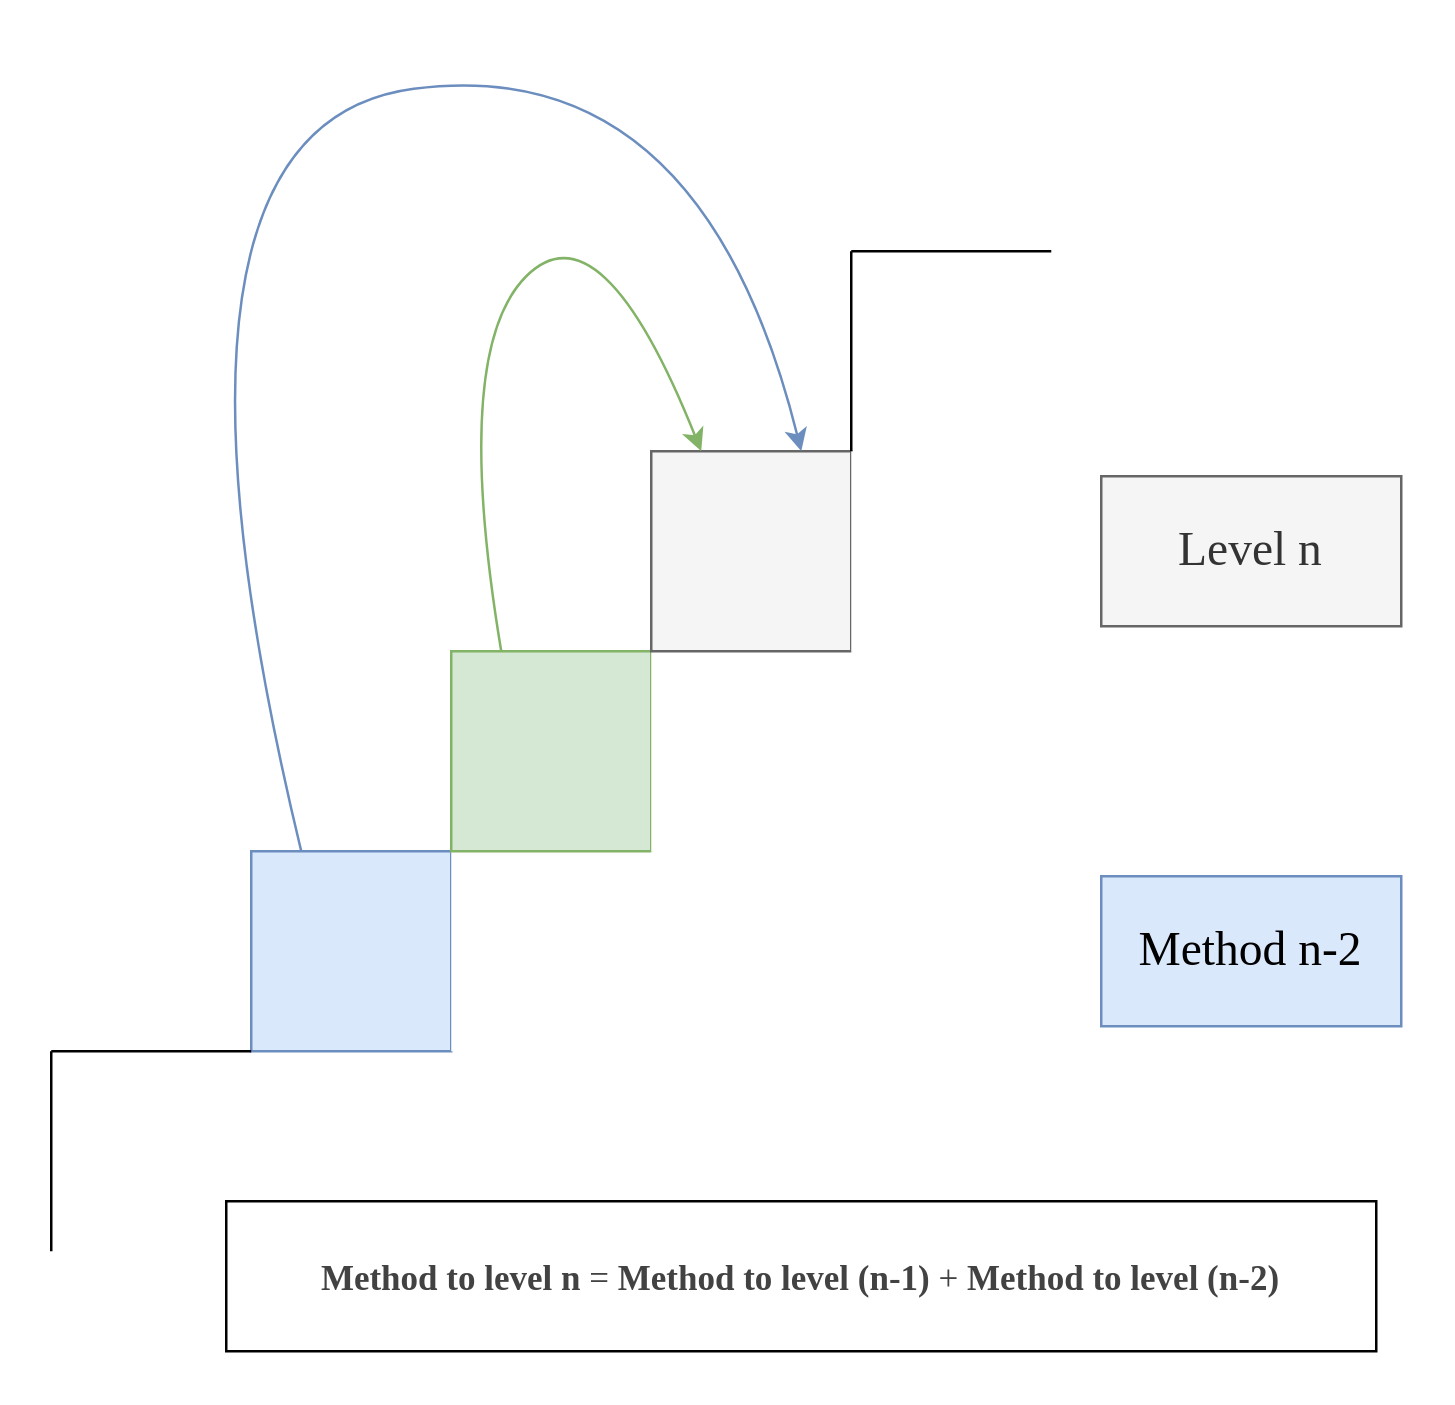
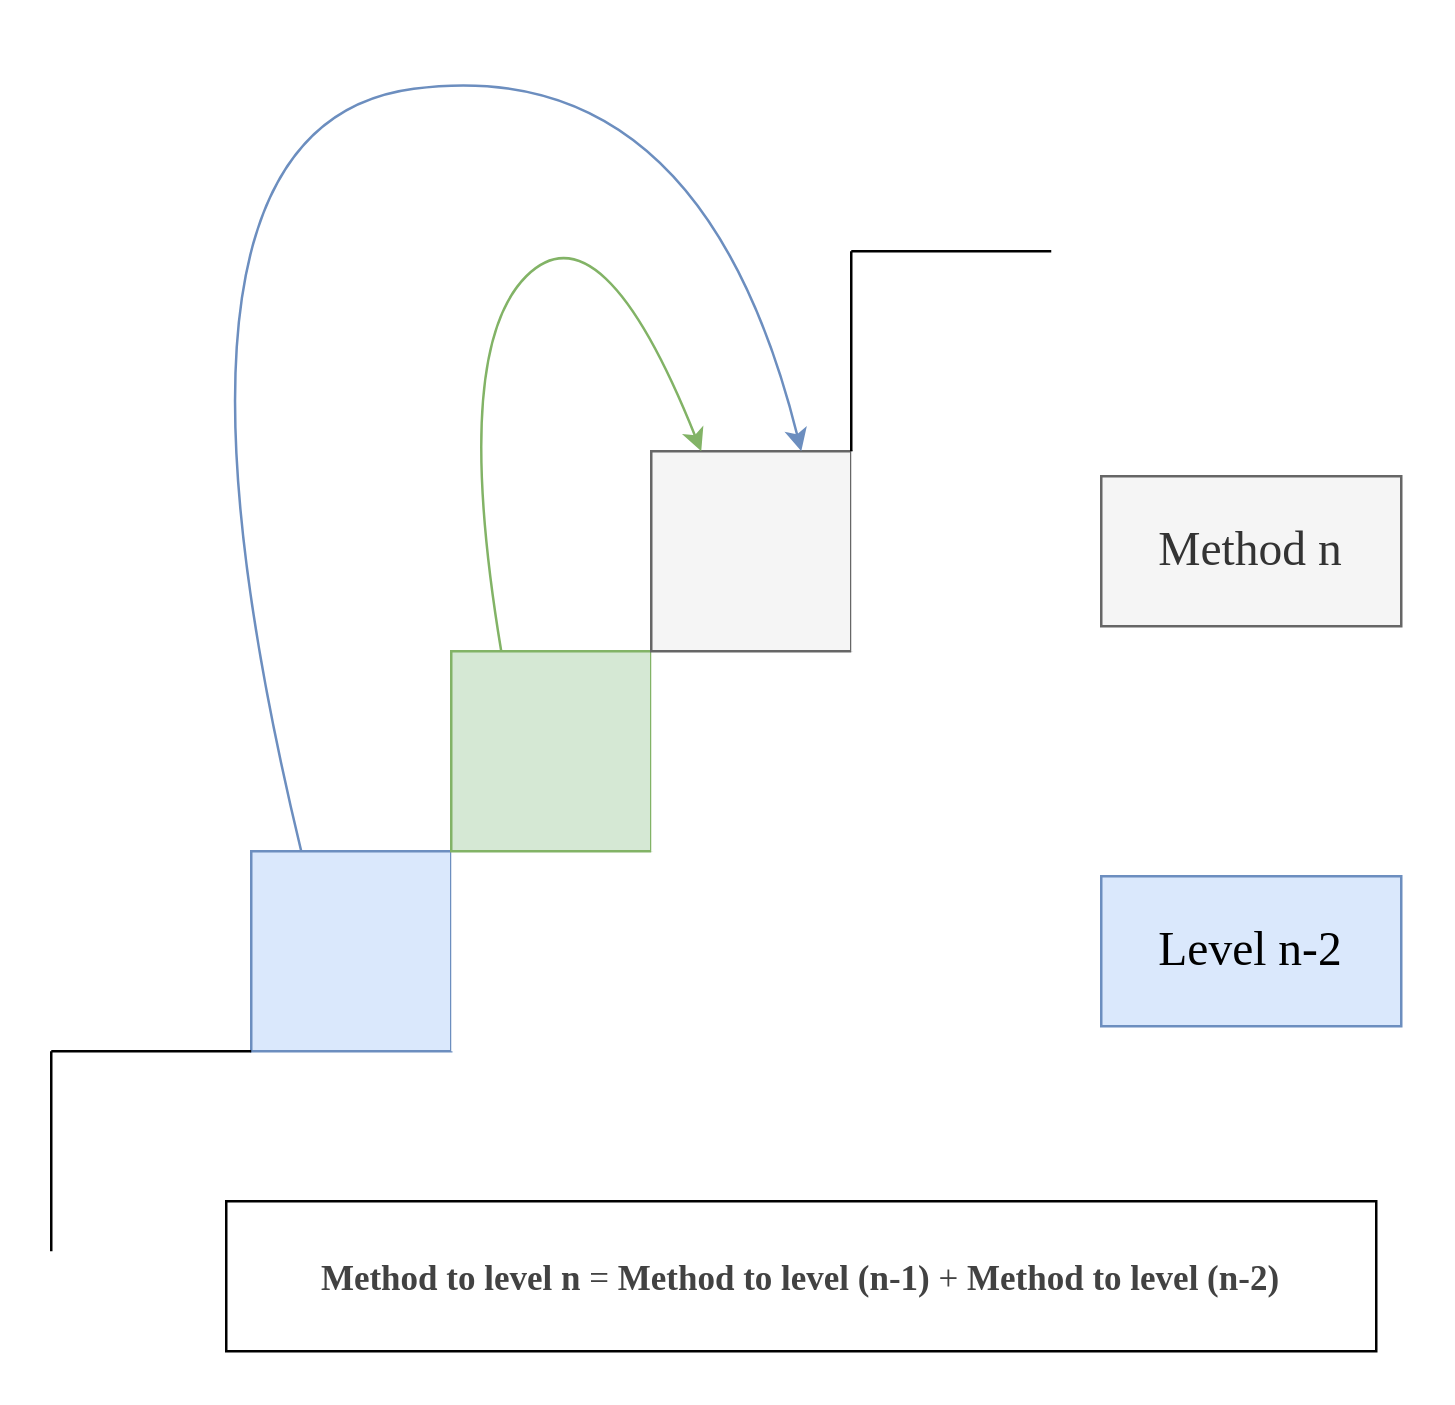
(1251, 551) -> (1251, 551)
(1251, 951) -> (1251, 951)
